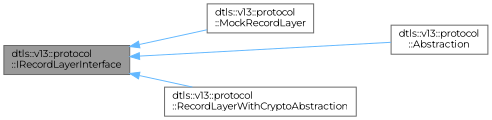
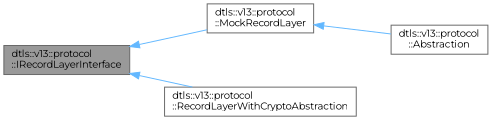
(265, 49) -> (357, 30)
